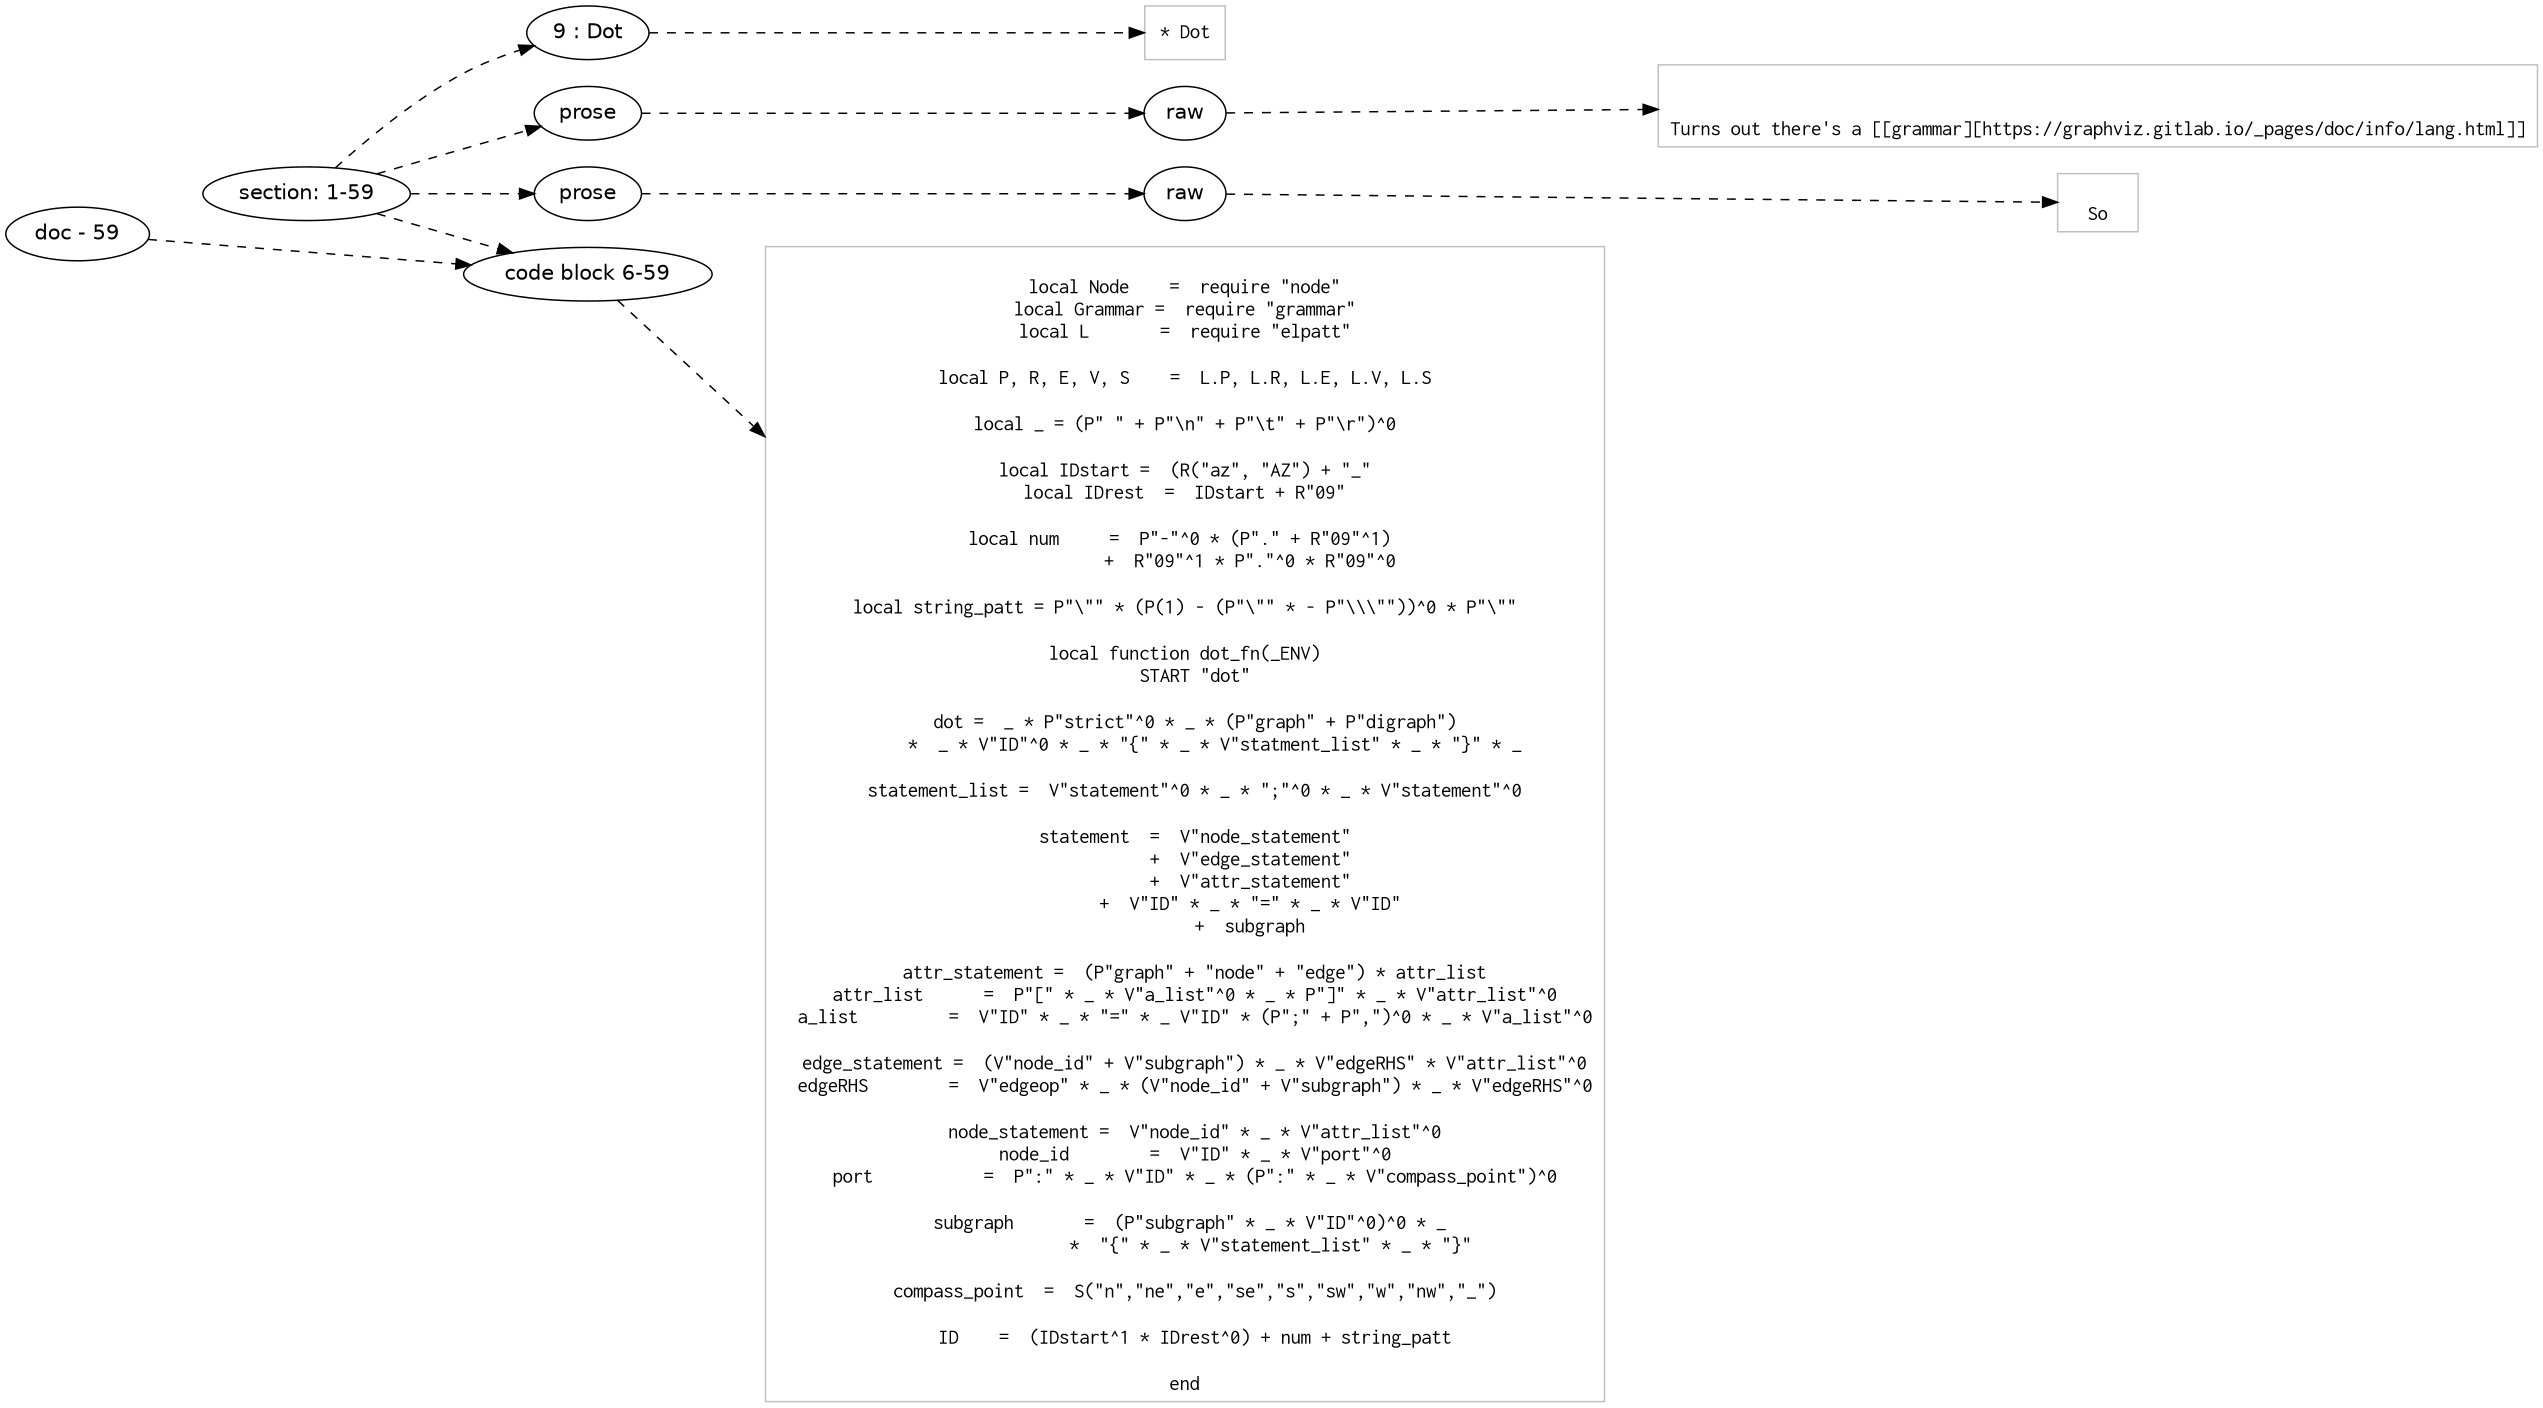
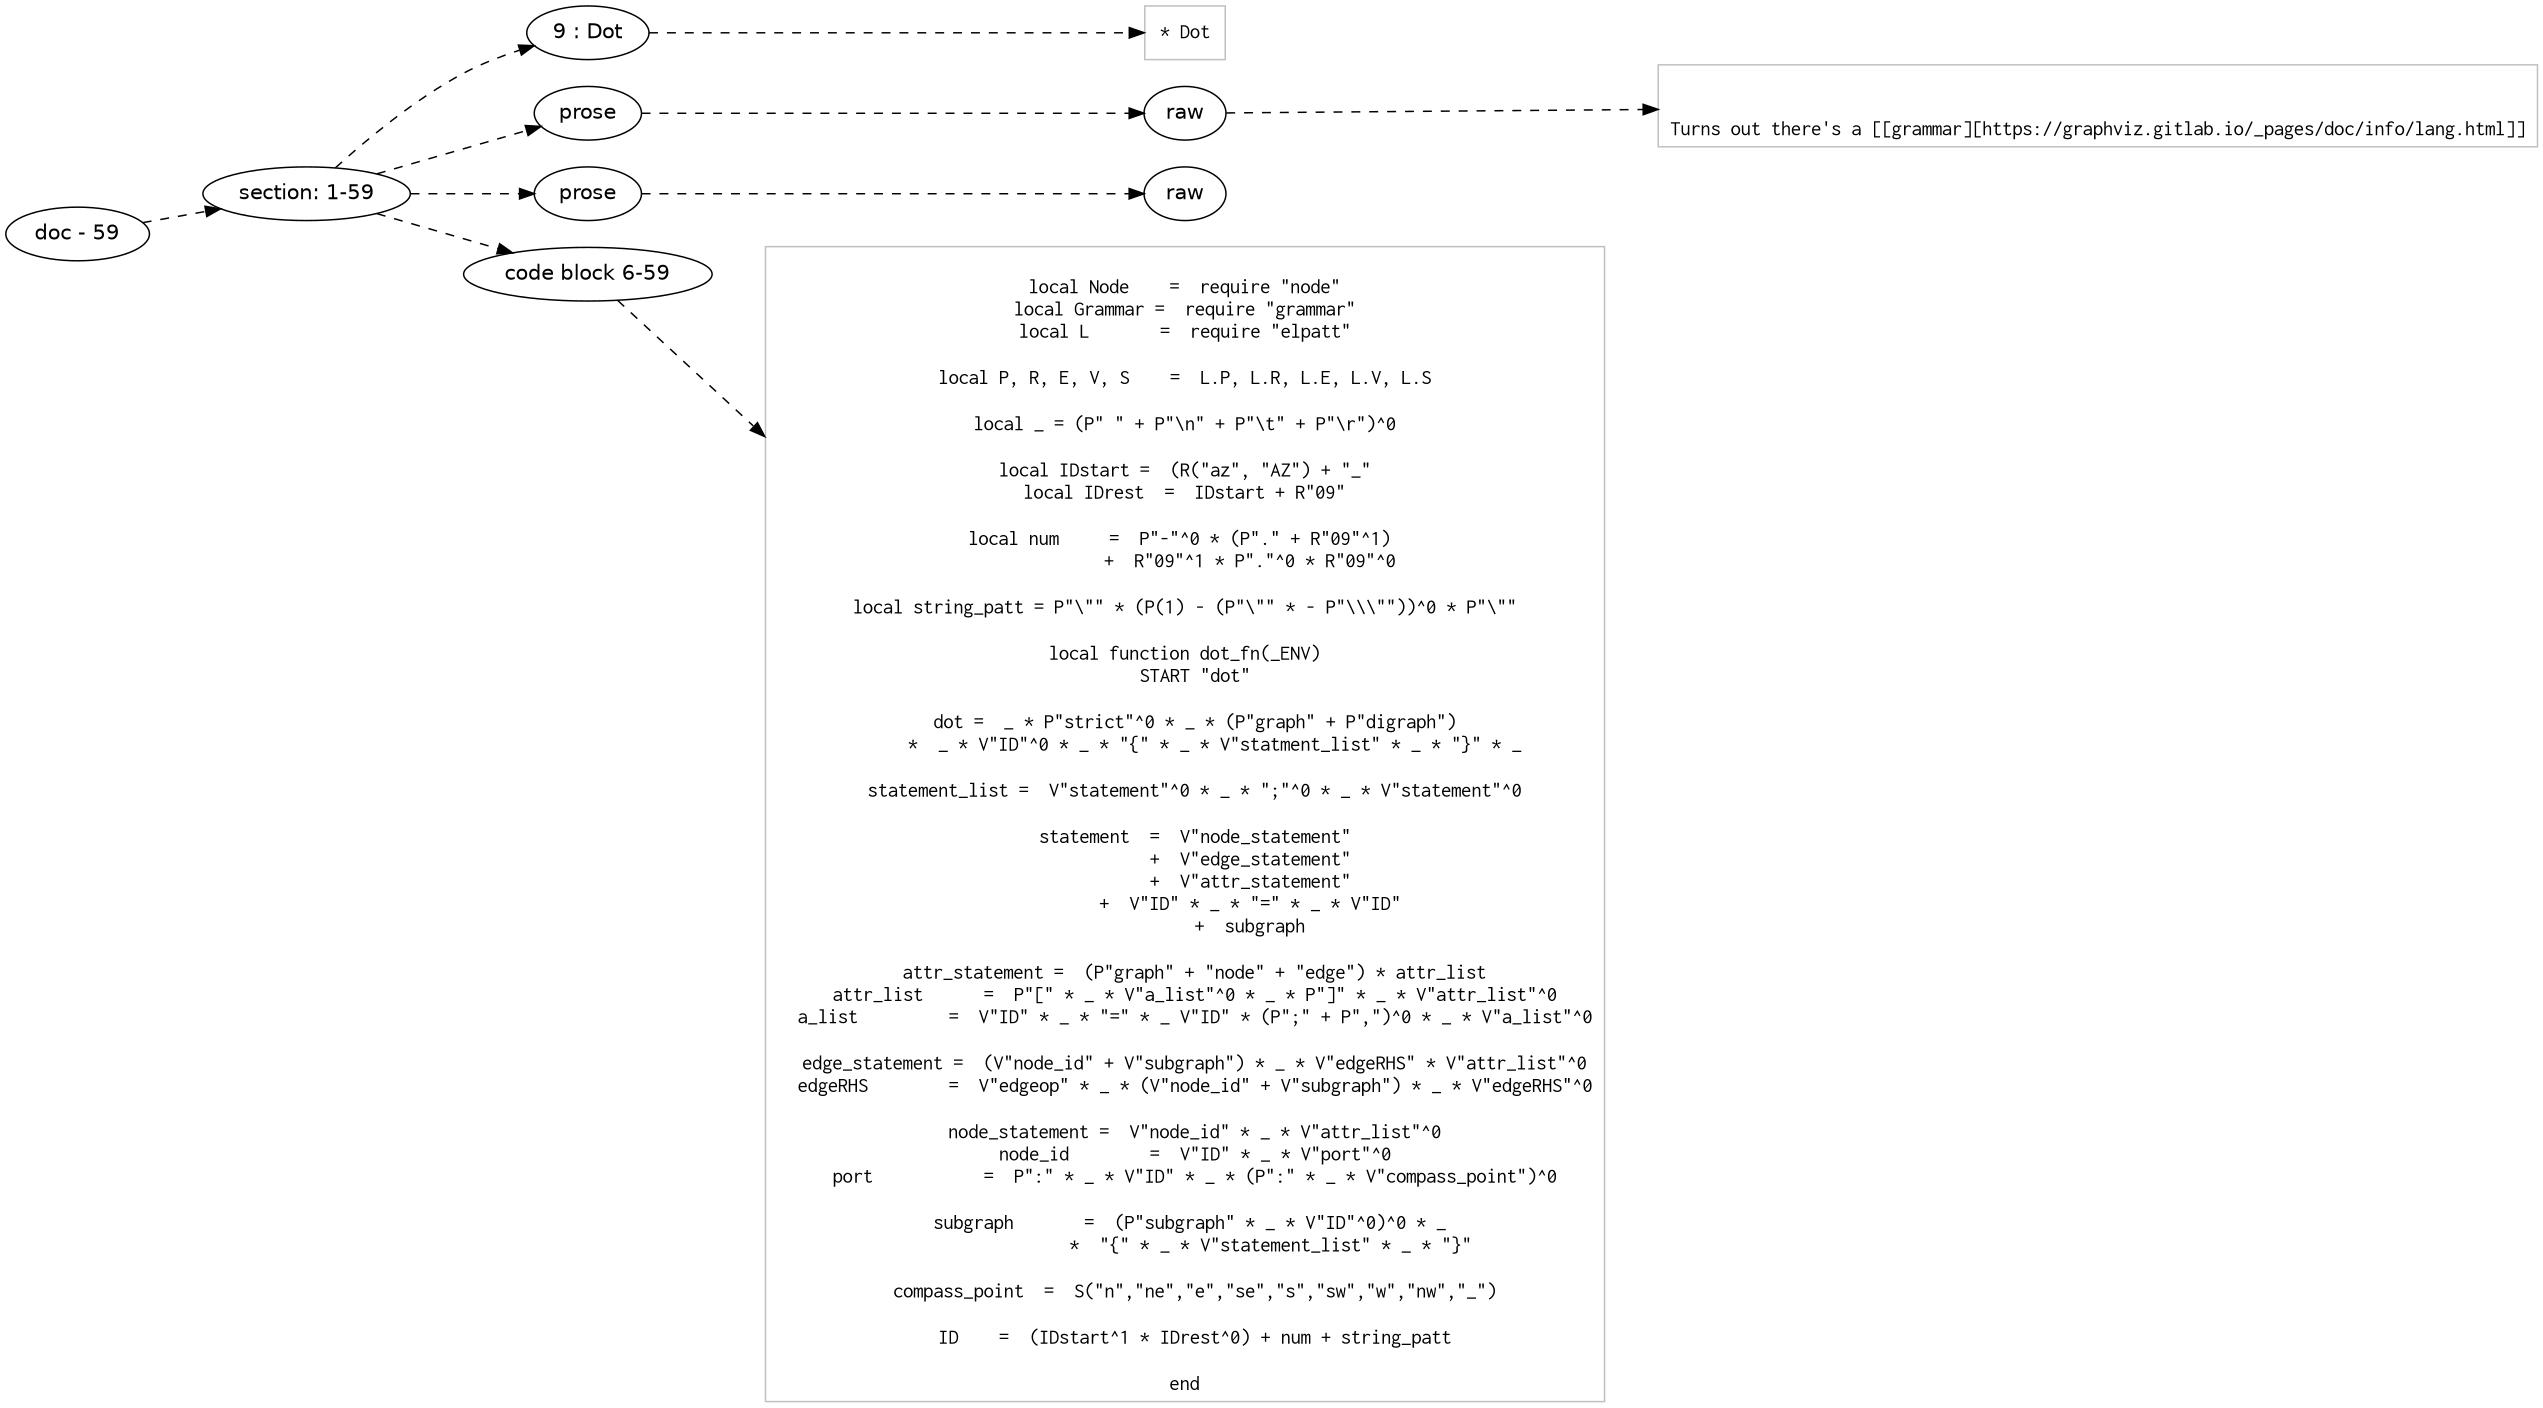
(2098, 203) -> none
(302, 252) -> (174, 217)
